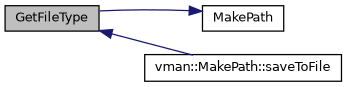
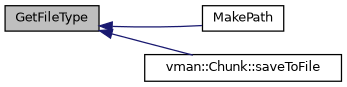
(144, 10) -> (157, 27)
(243, 68) -> (243, 68)
